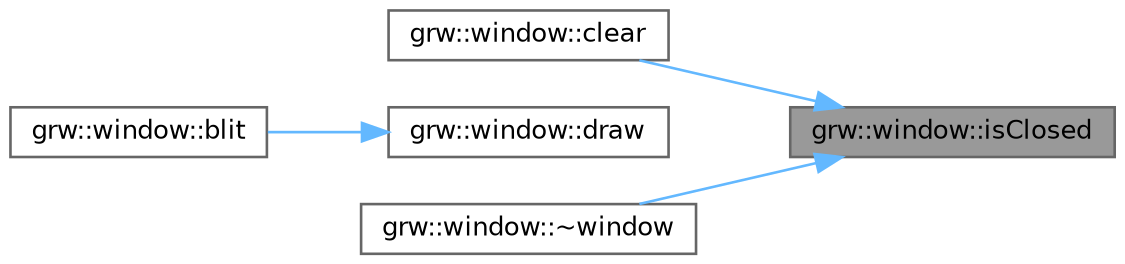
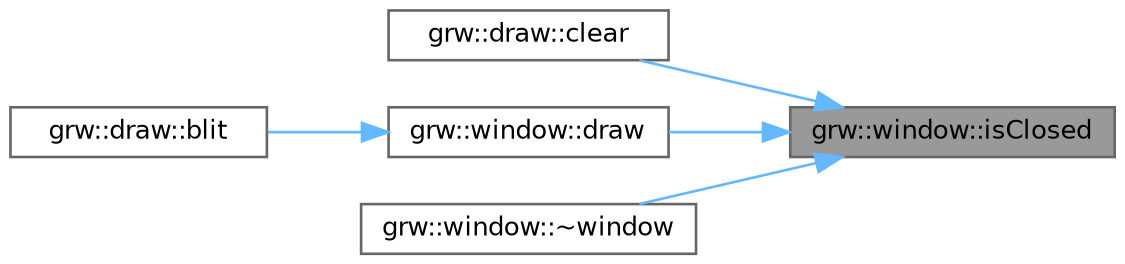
(529, 35) -> (529, 35)
(139, 132) -> (139, 132)
none -> (716, 132)
